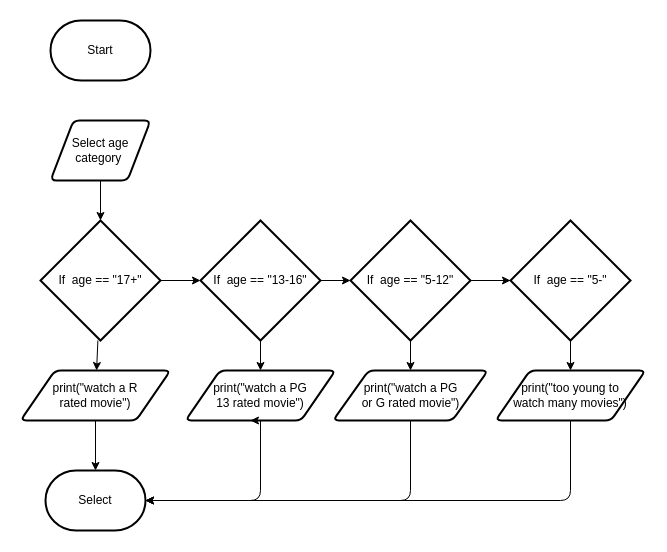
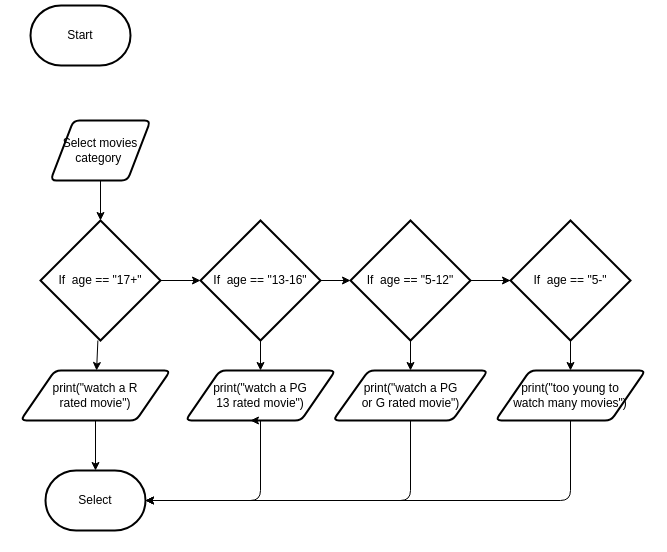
(101, 51) -> (81, 36)
(101, 151) -> (101, 151)
